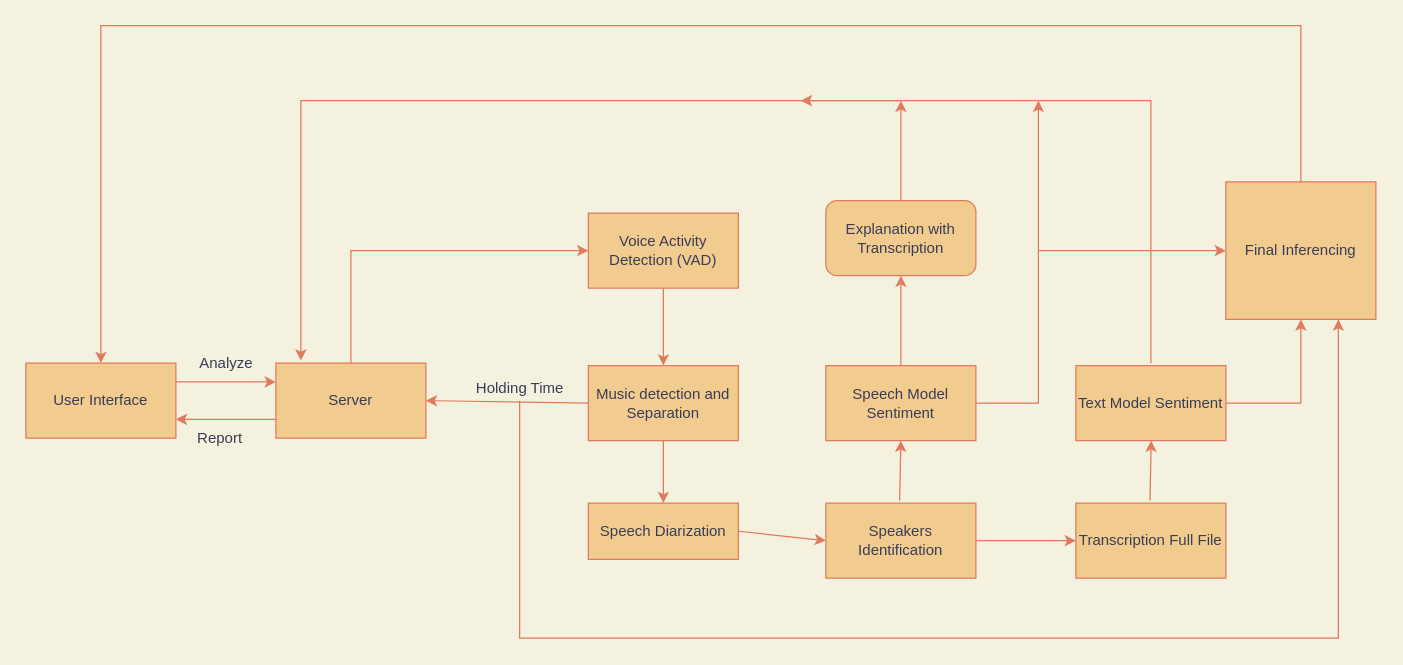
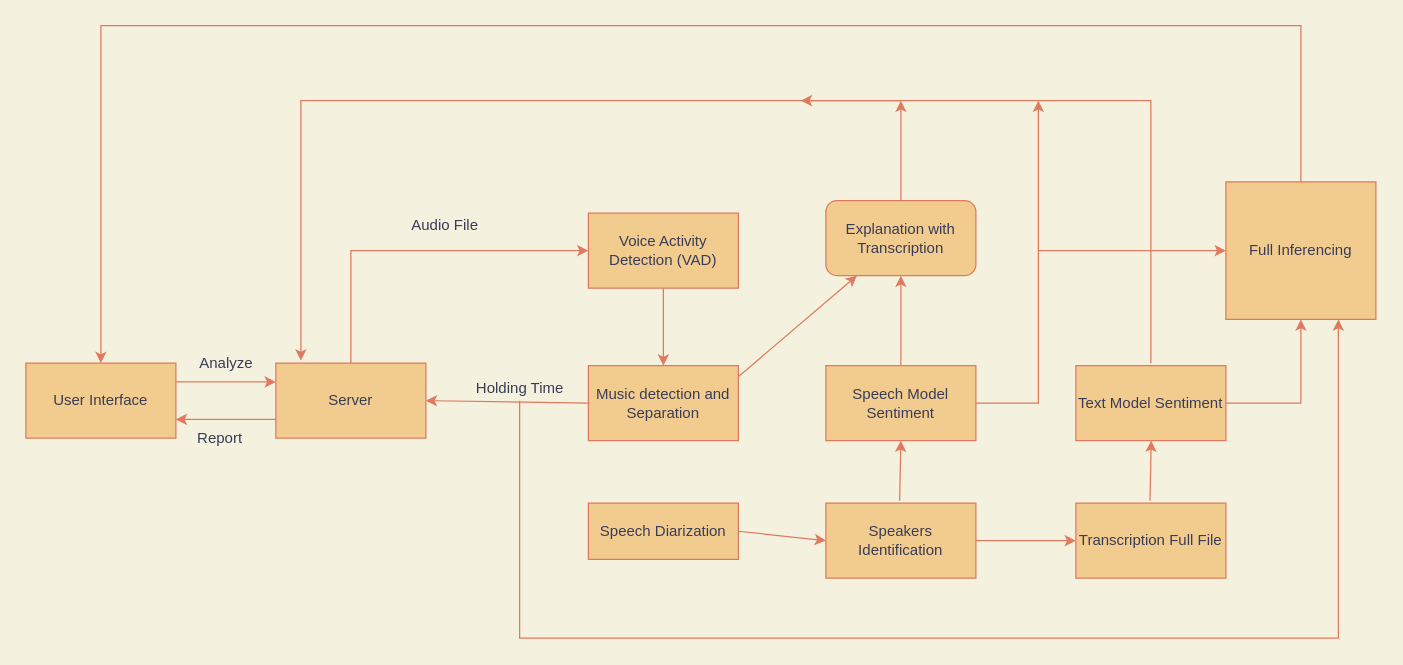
none -> (444, 226)
(1301, 251) -> (1301, 251)
(663, 468) -> (793, 330)
